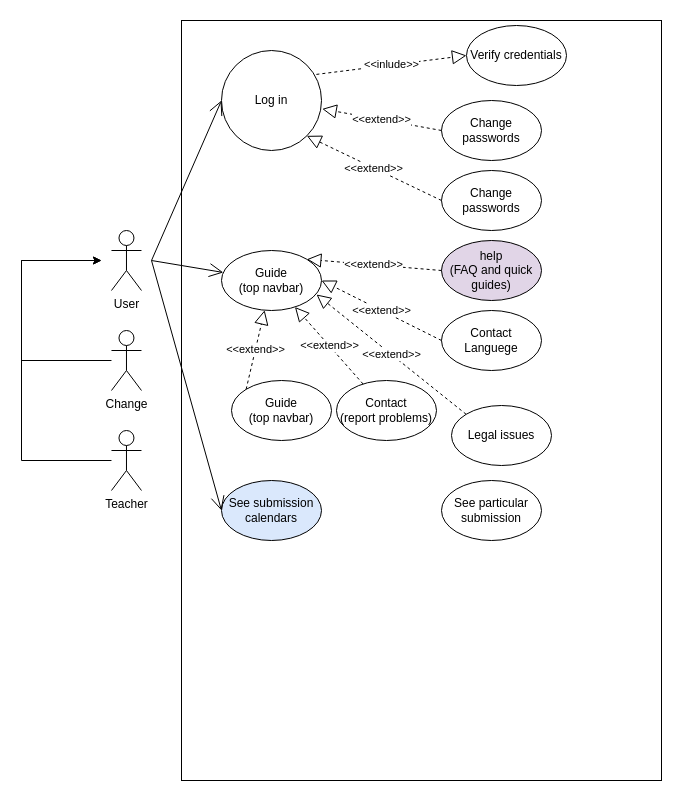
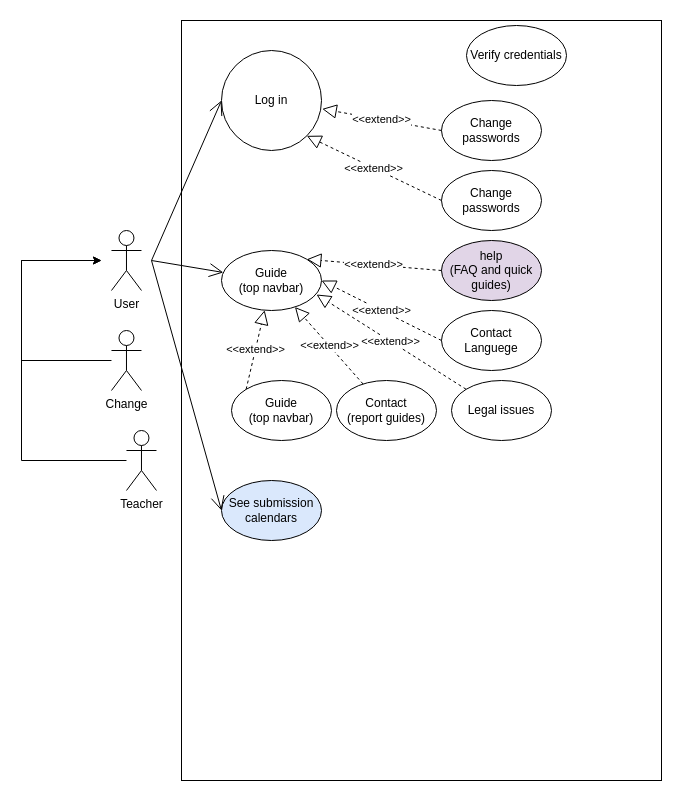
(384, 66) -> none
(387, 411) -> (387, 411)
(502, 436) -> (502, 411)
(126, 461) -> (141, 461)
(492, 511) -> none
